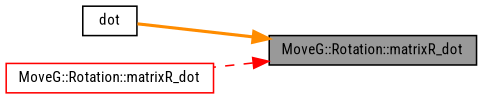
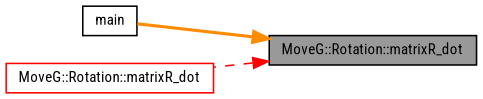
(110, 21) -> (110, 21)
